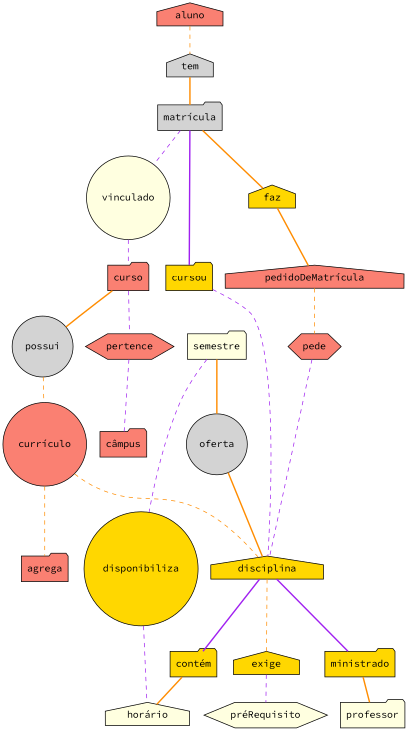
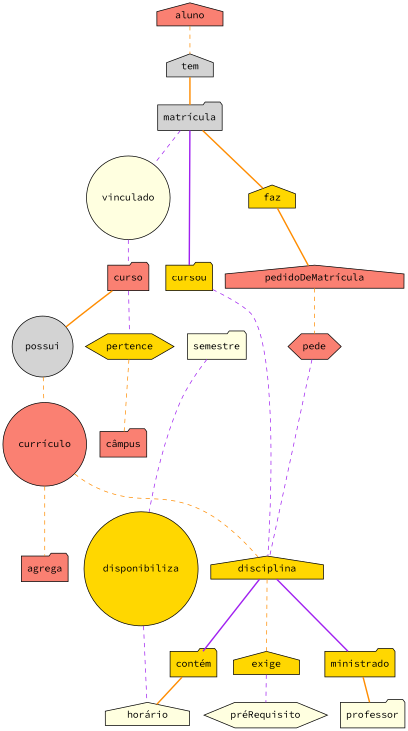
(130, 347) -> (130, 347)
(127, 395) -> (127, 395)
(217, 444) -> none
